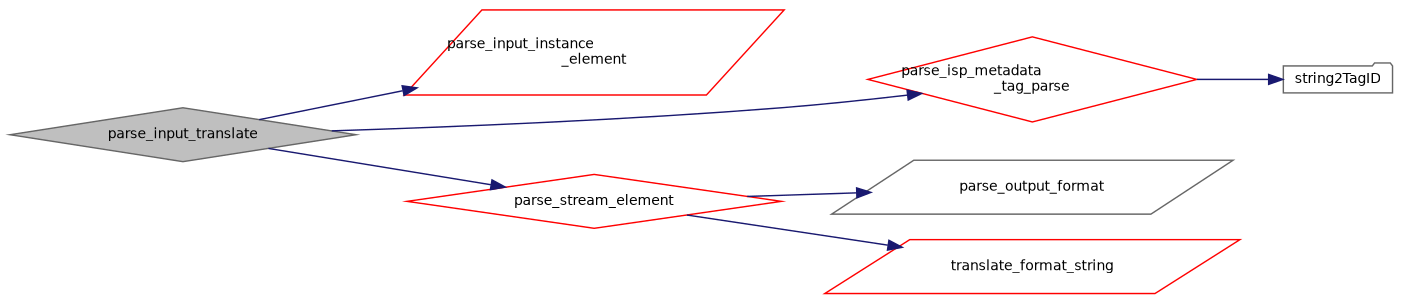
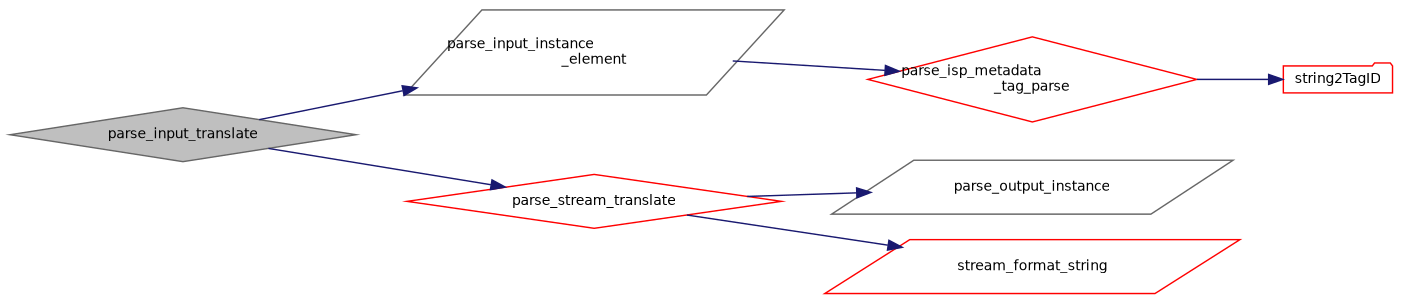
(594, 52) -> (594, 52)
(1338, 79) -> (1338, 79)
(620, 118) -> (809, 66)
(1032, 187) -> (1032, 187)
(594, 201) -> (594, 201)
(1032, 267) -> (1032, 267)
